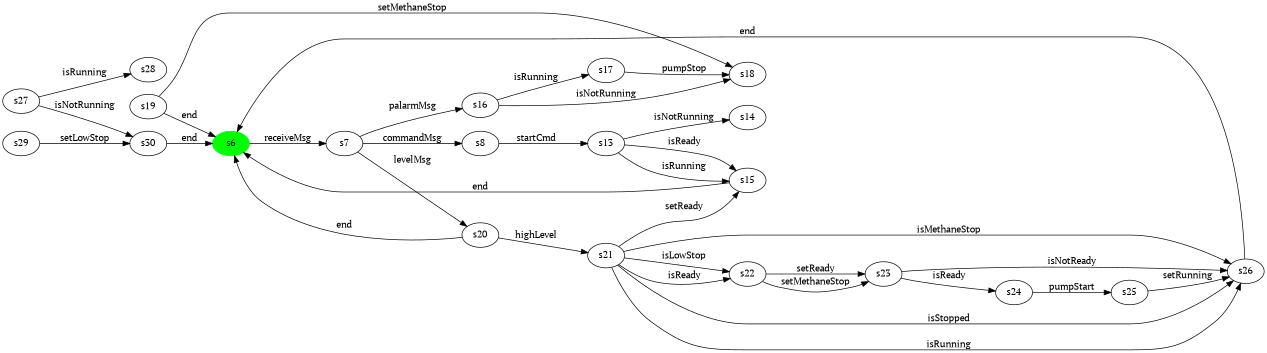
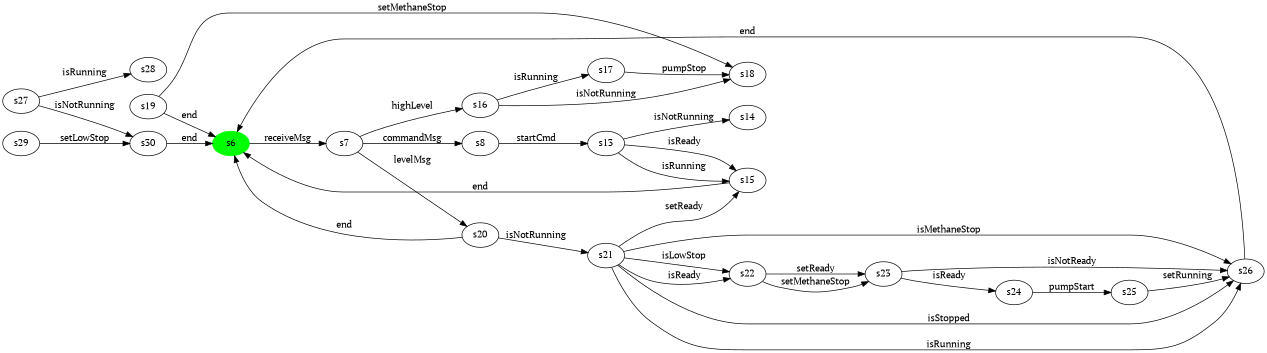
(412, 106) -> (412, 106)
(536, 235) -> (536, 235)
